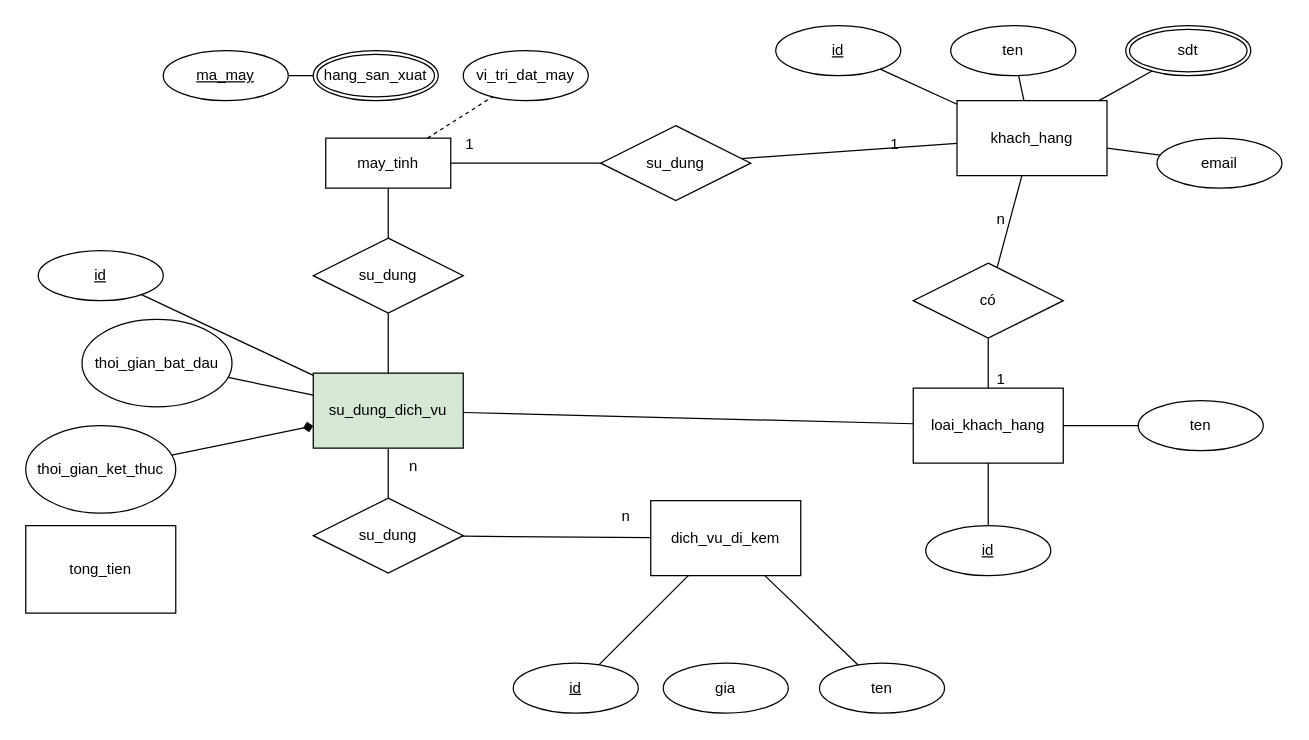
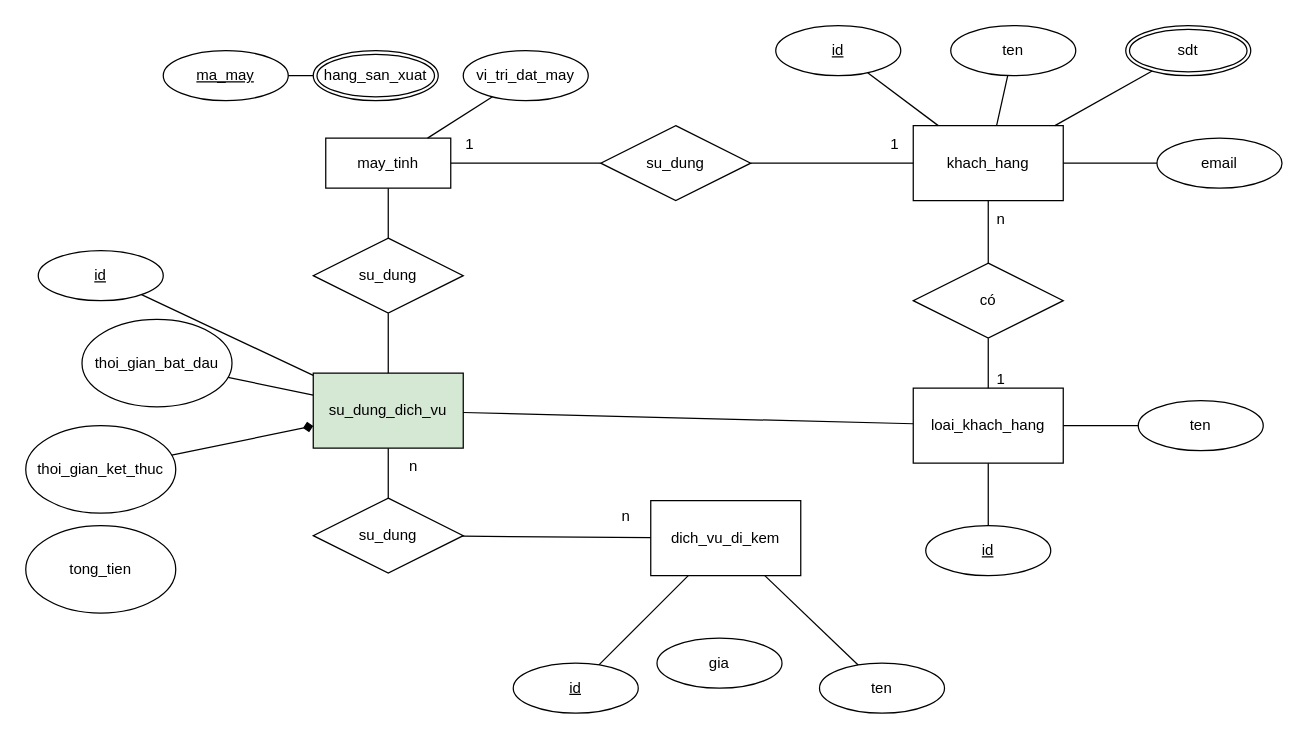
(461, 117) -> (461, 117)
(1032, 138) -> (988, 163)
(101, 569) -> (101, 569)
(726, 688) -> (719, 663)
